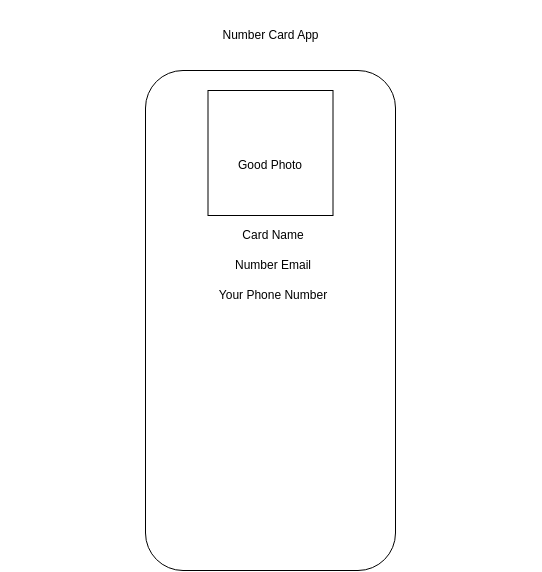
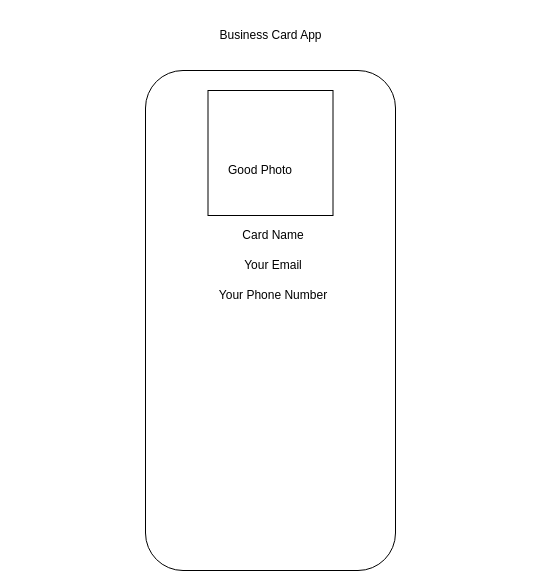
(271, 36) -> (271, 36)
(271, 166) -> (261, 171)
(274, 266) -> (274, 266)
